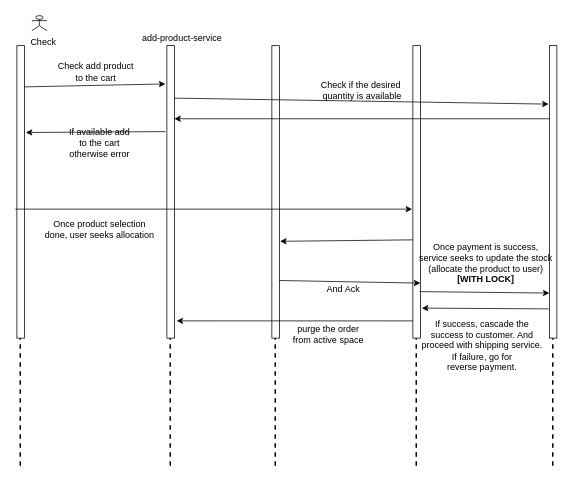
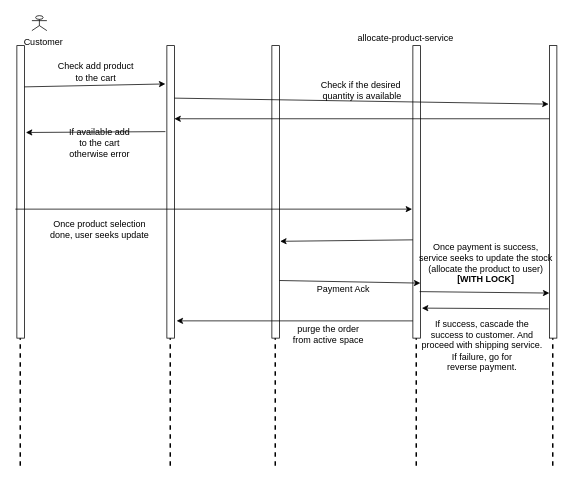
(182, 38) -> none
none -> (405, 38)
(44, 42) -> (44, 42)
(100, 229) -> (100, 229)
(344, 289) -> (344, 289)
